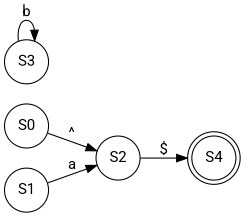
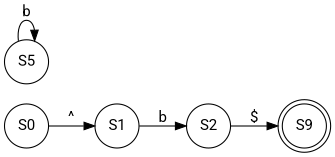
(27, 62) -> (27, 62)
(67, 140) -> (66, 126)
(214, 158) -> (304, 126)
(72, 165) -> (163, 118)
